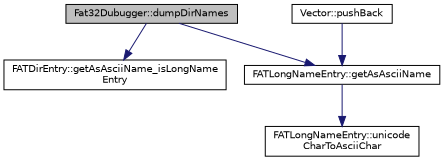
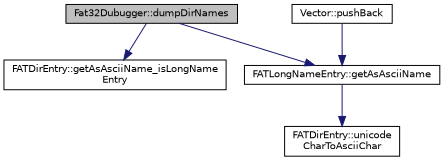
(342, 141) -> (342, 141)
